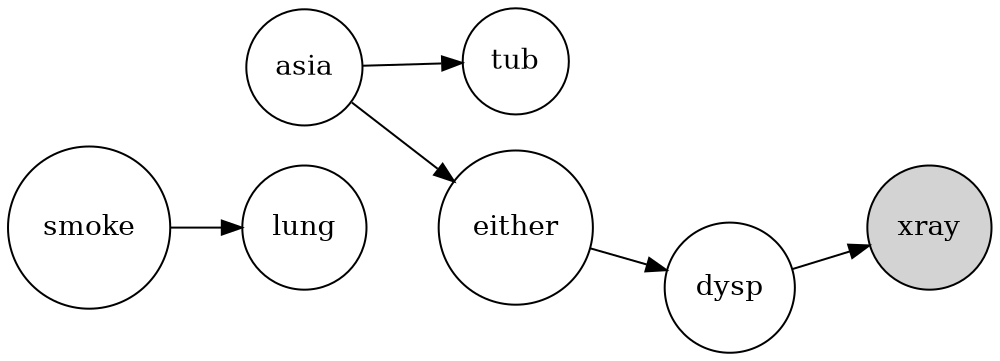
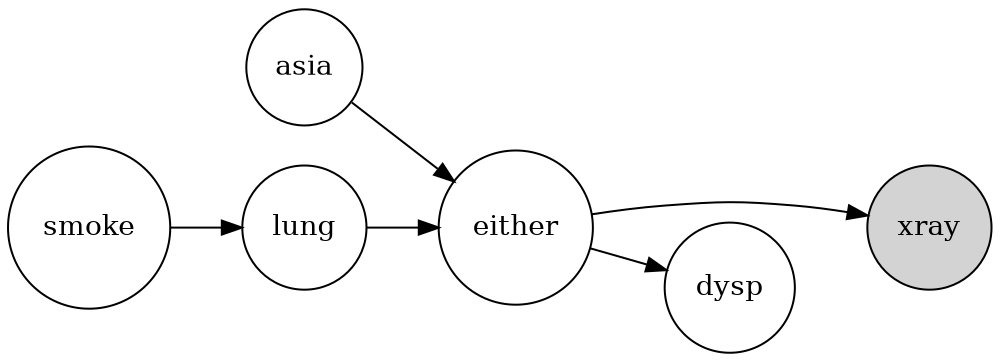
(516, 61) -> none
none -> (393, 228)
(821, 260) -> (720, 202)
